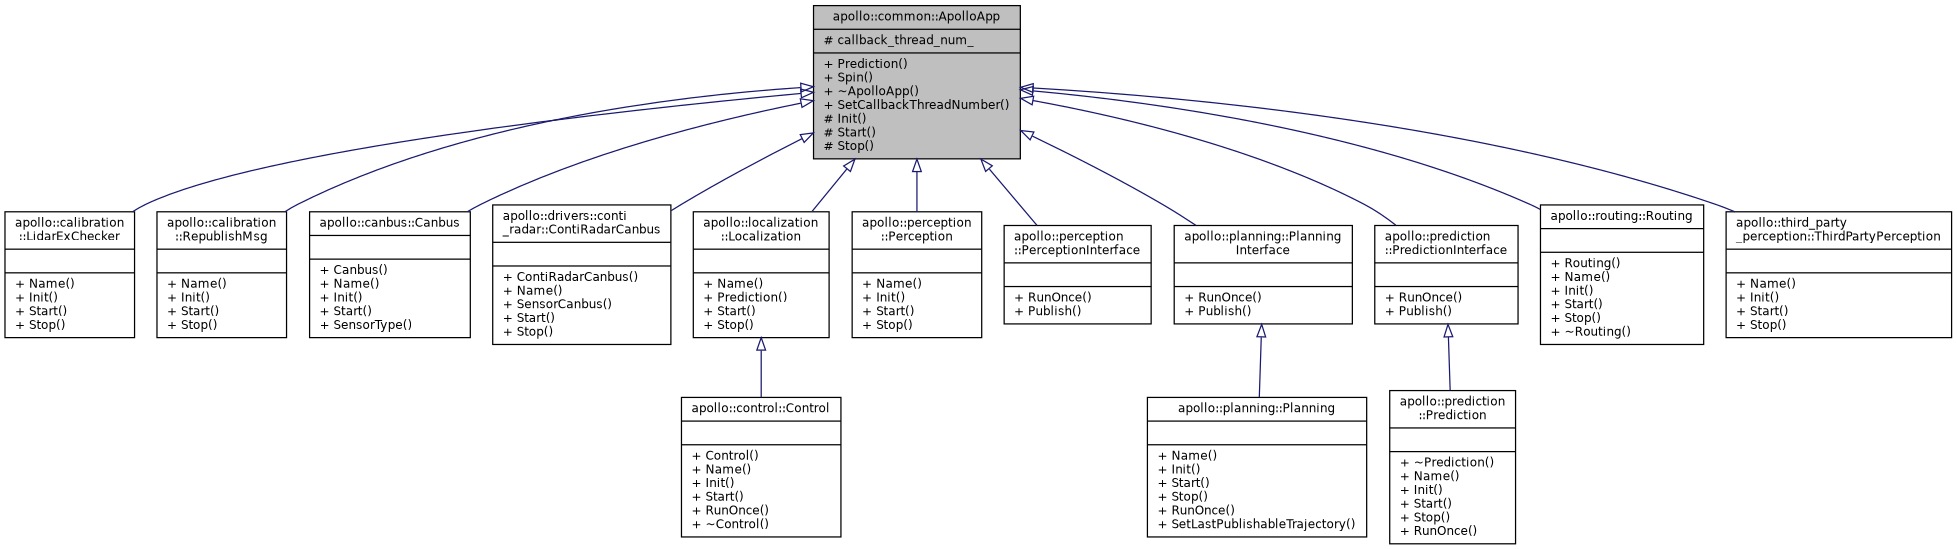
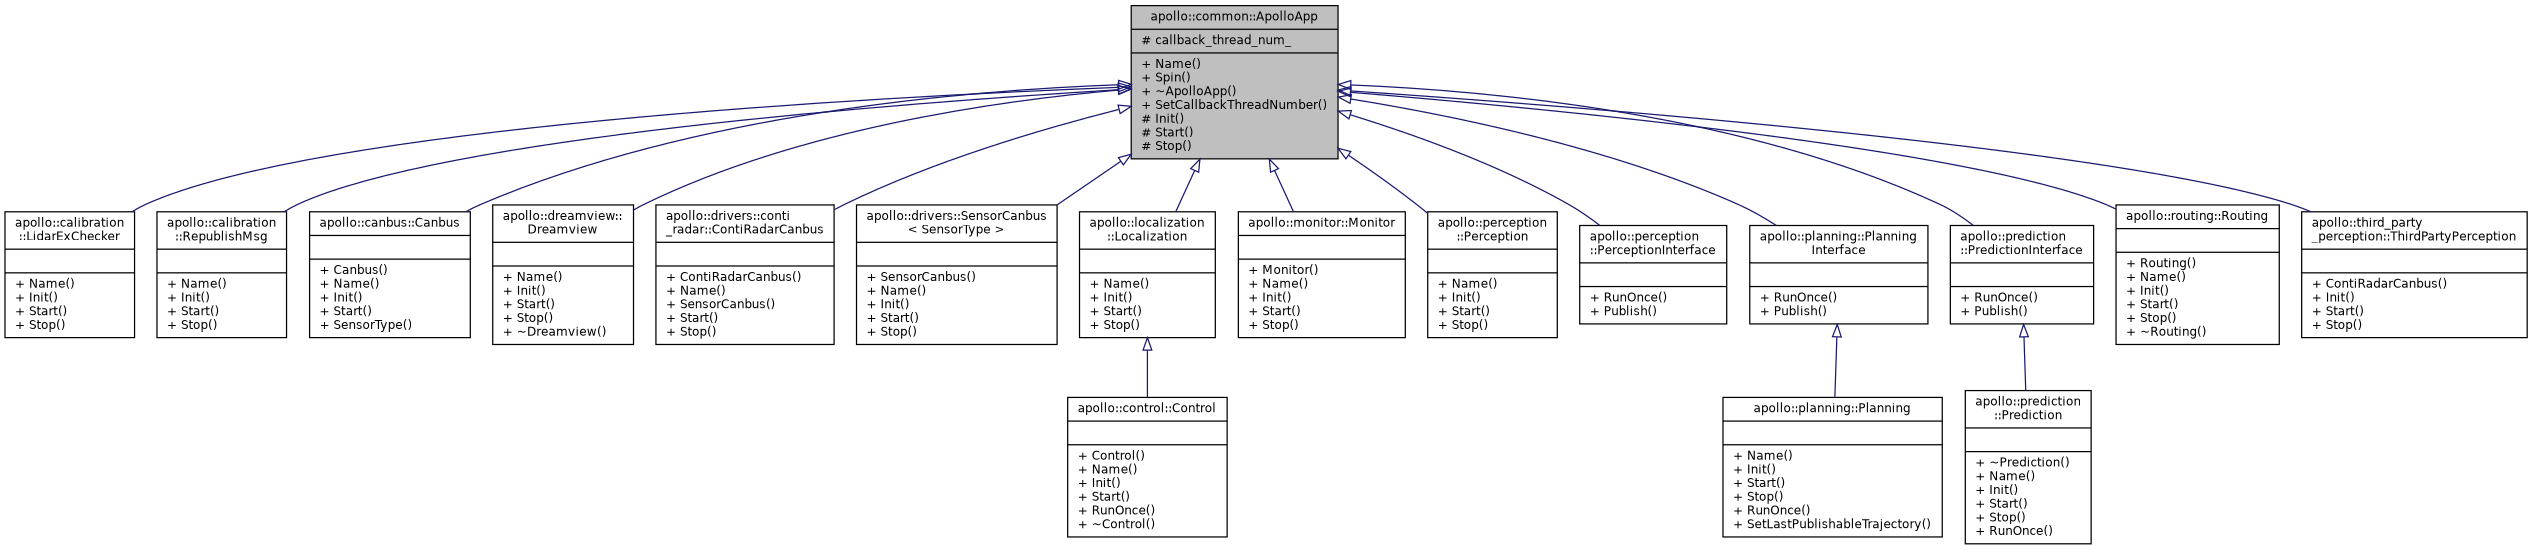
(866, 64) -> (1172, 64)
none -> (563, 275)
none -> (957, 275)
none -> (1322, 275)
(1767, 284) -> (2380, 284)
(746, 298) -> (1111, 298)
